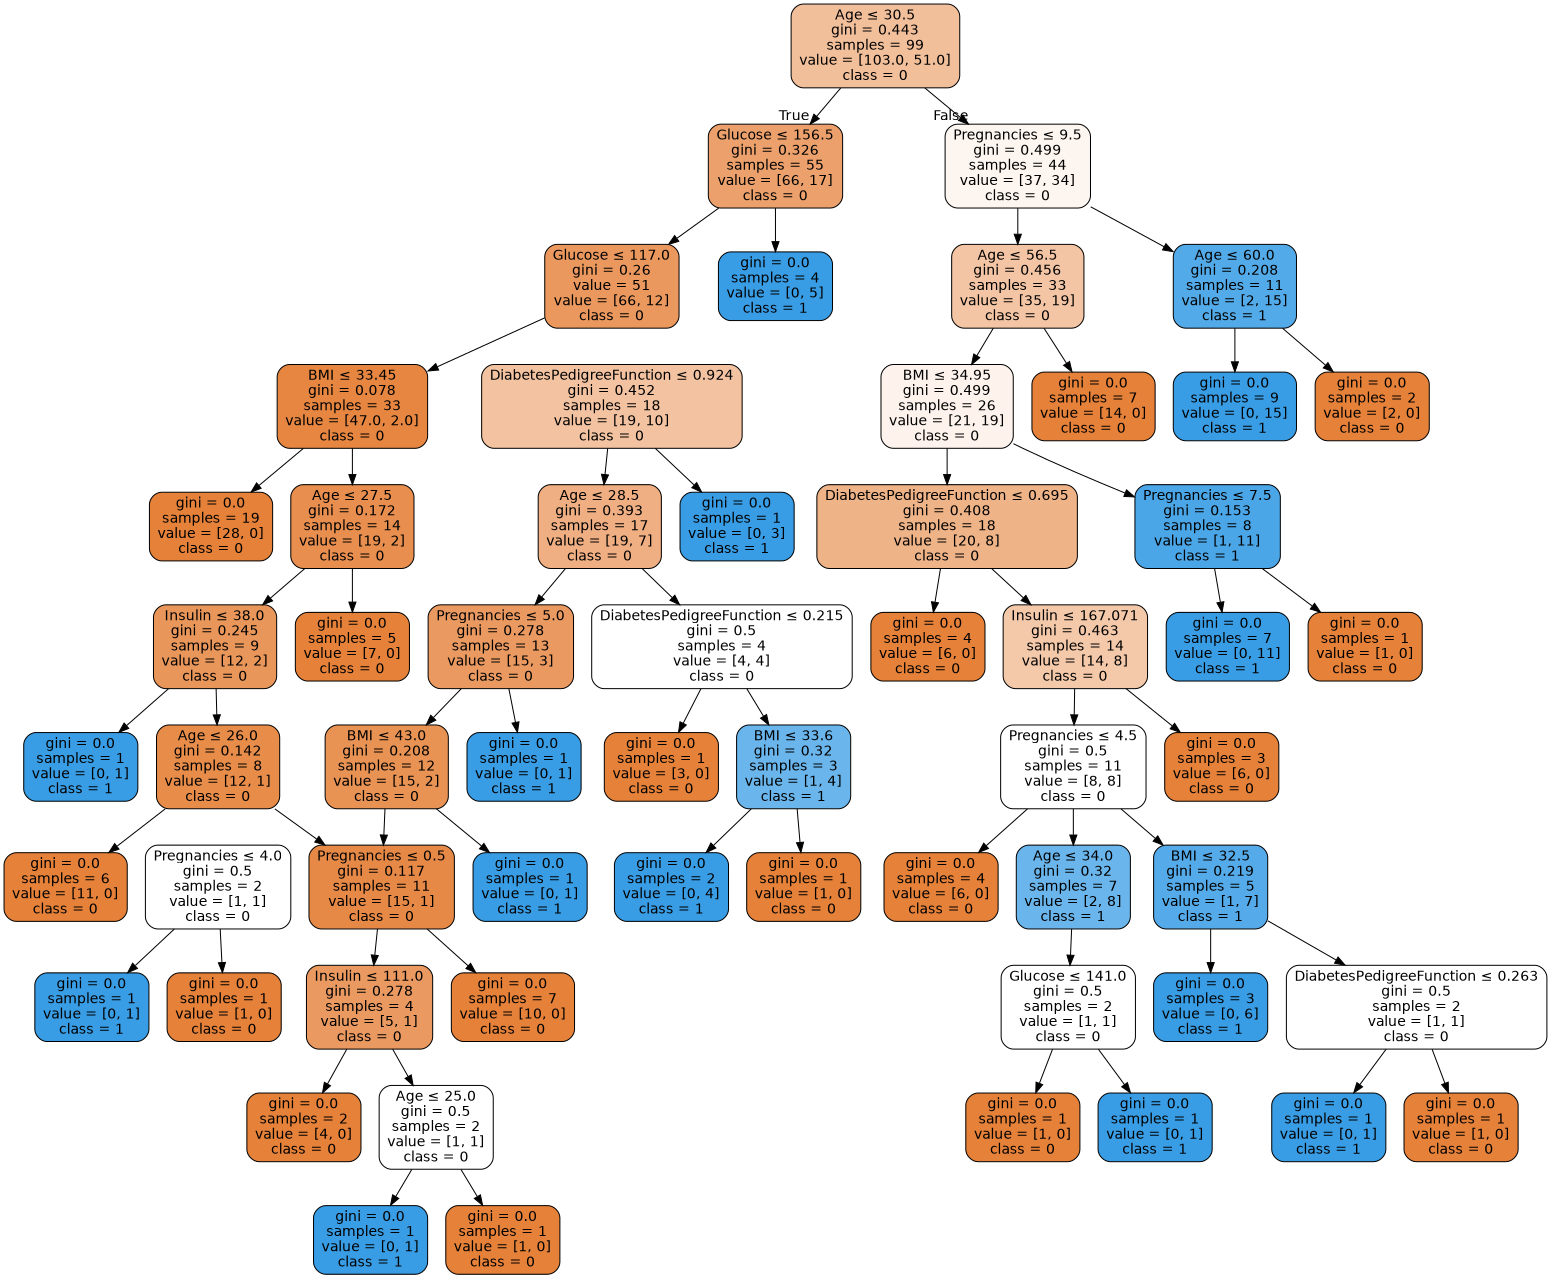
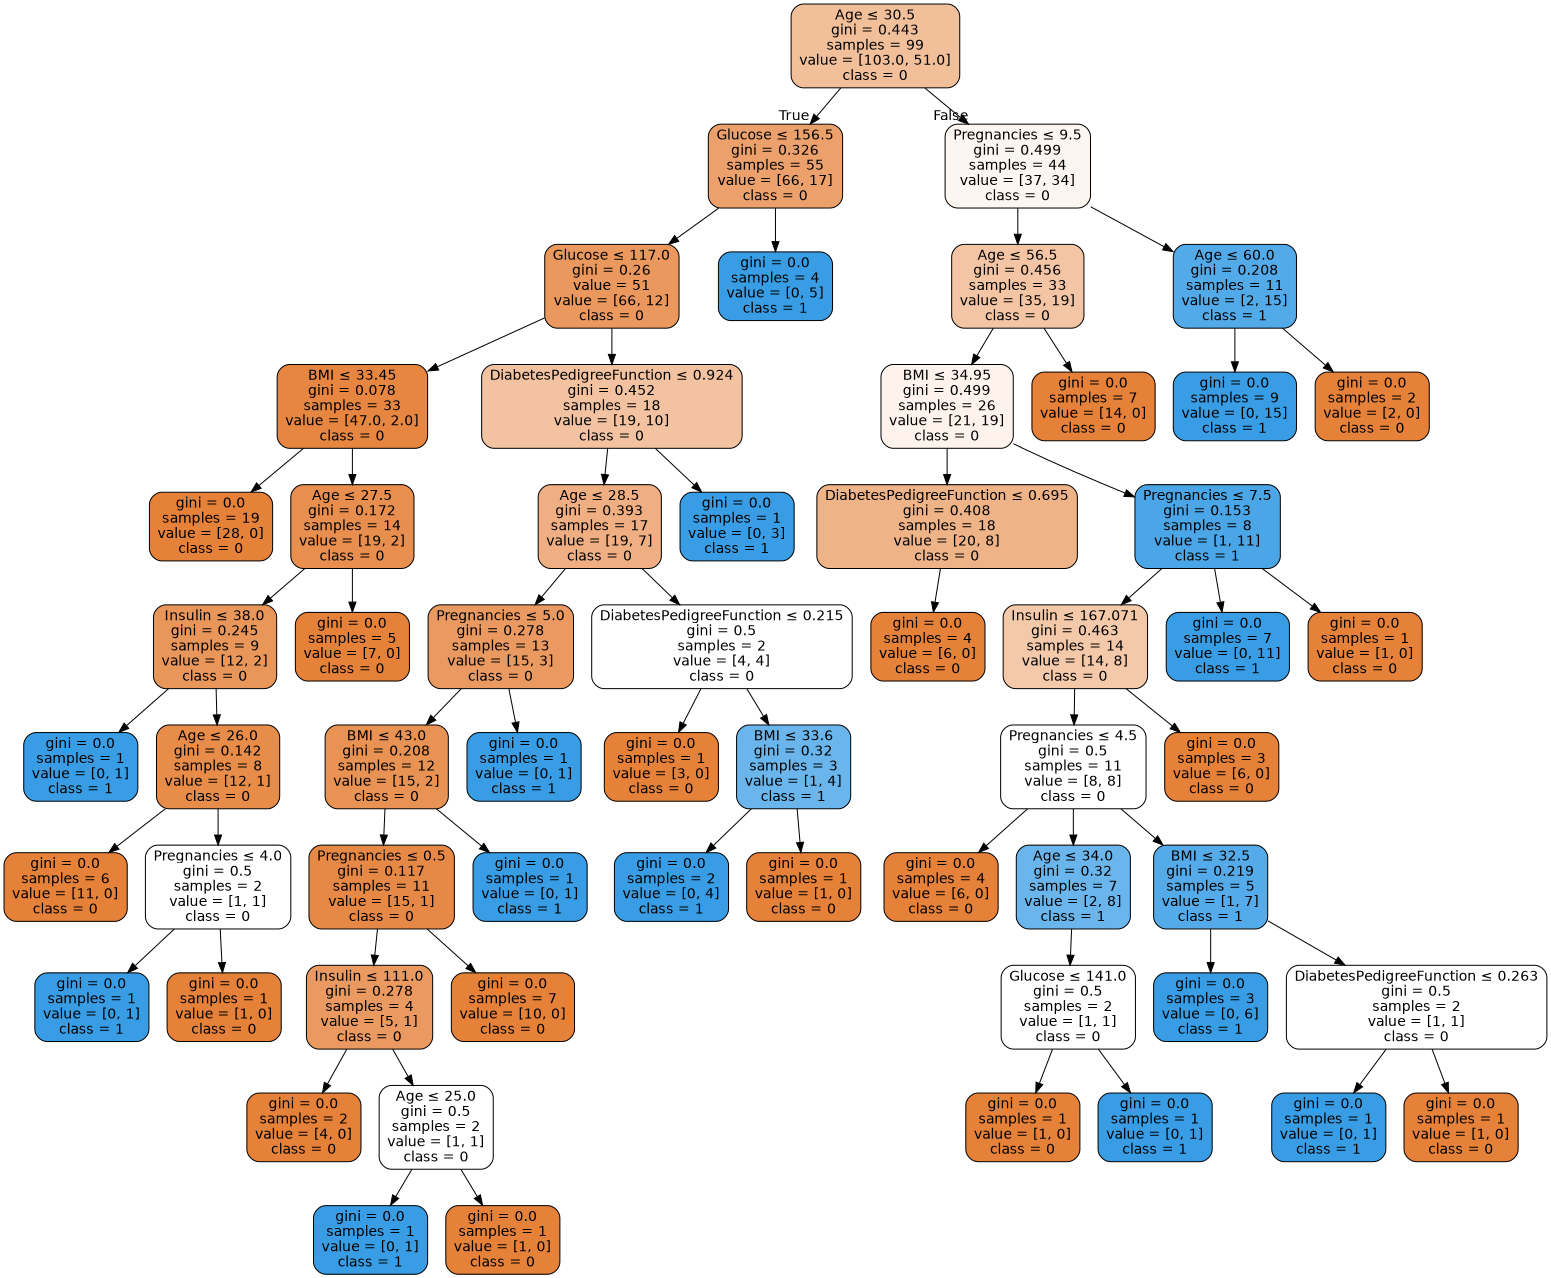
none -> (612, 341)
(1007, 583) -> (1145, 583)
(722, 646) -> (722, 646)
(296, 824) -> (218, 822)
